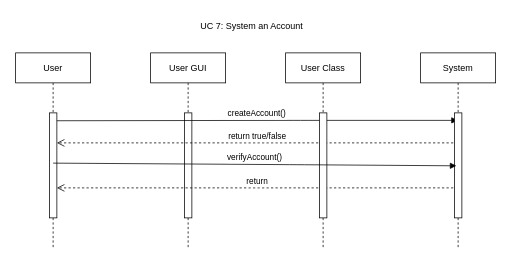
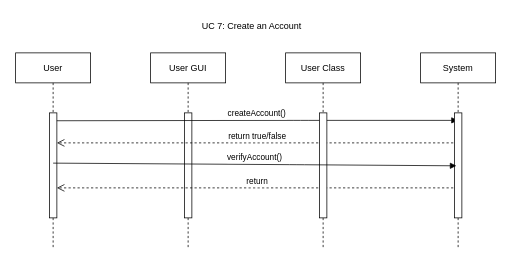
(252, 27) -> (252, 27)
